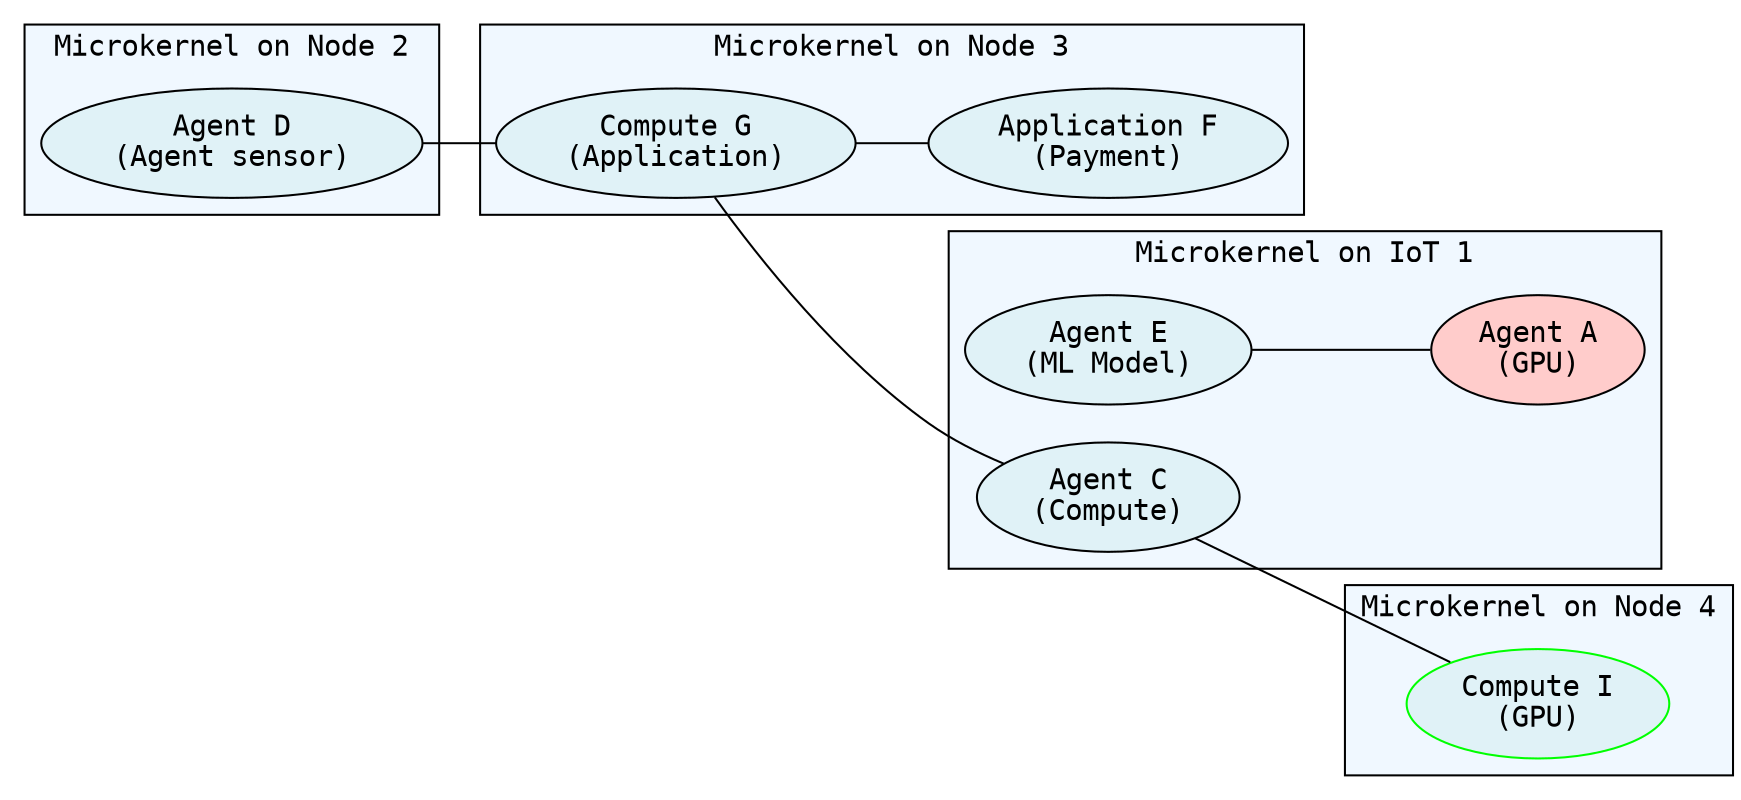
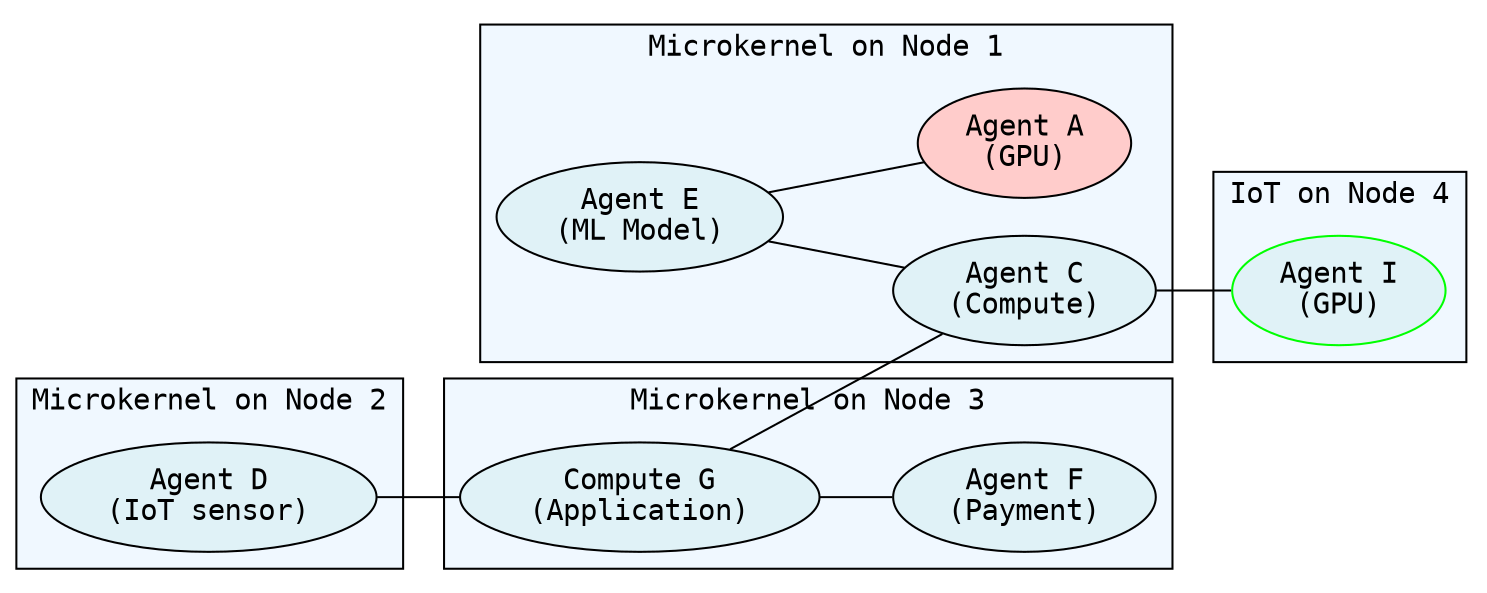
(232, 143) -> (209, 497)
(1108, 143) -> (1024, 497)
none -> (837, 255)
(1305, 255) -> (826, 48)
(1539, 609) -> (1340, 195)
(1538, 704) -> (1339, 291)
